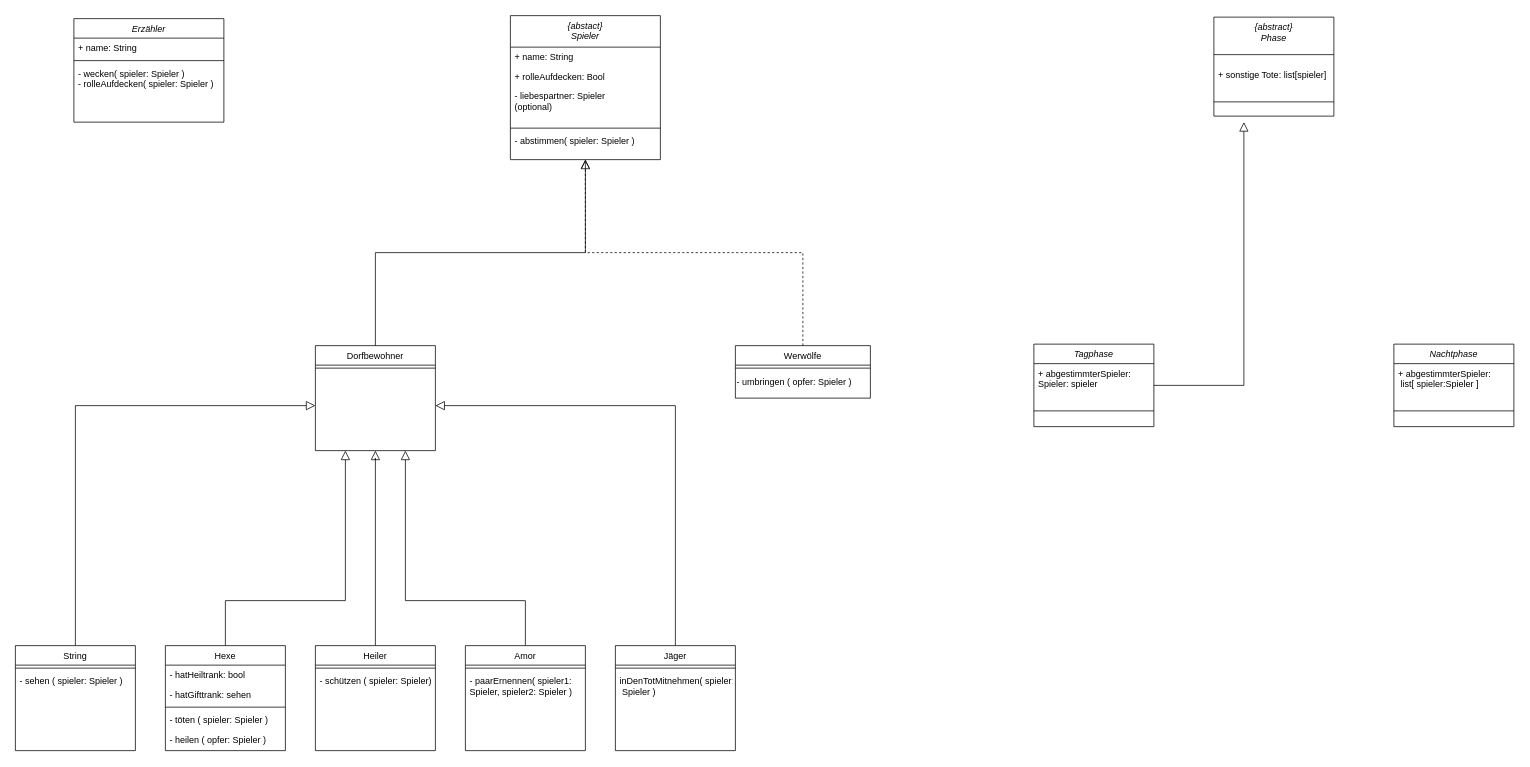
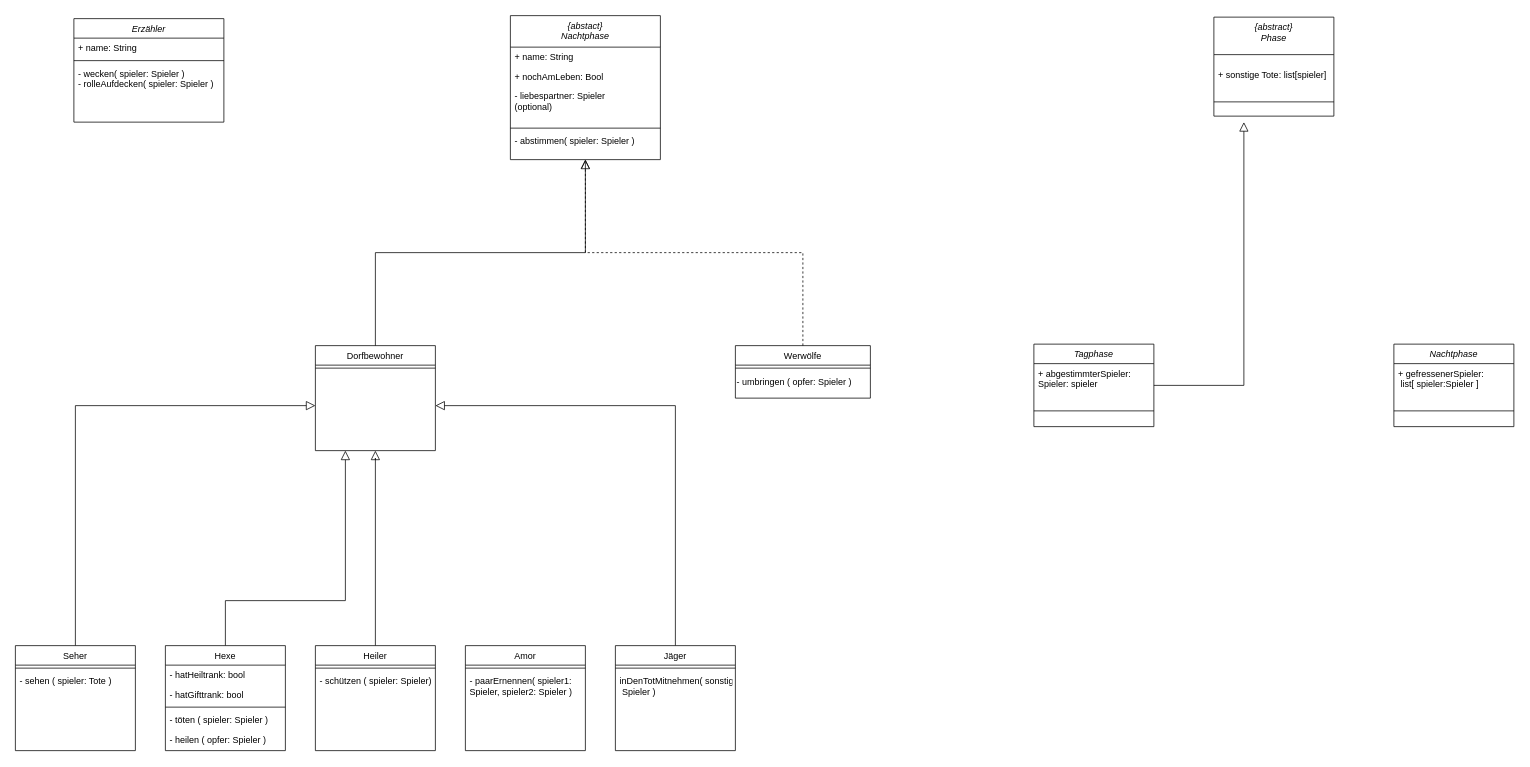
(585, 26) -> (585, 26)
(563, 77) -> (558, 77)
(1448, 374) -> (1446, 374)
(418, 600) -> none
(75, 656) -> (75, 656)
(78, 681) -> (73, 681)
(681, 681) -> (684, 681)
(218, 695) -> (214, 695)
